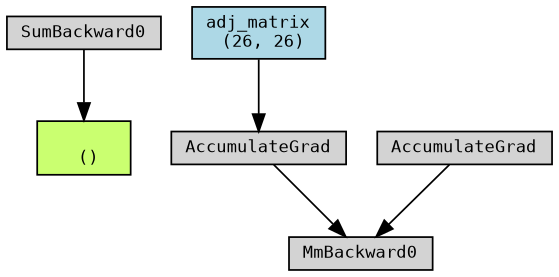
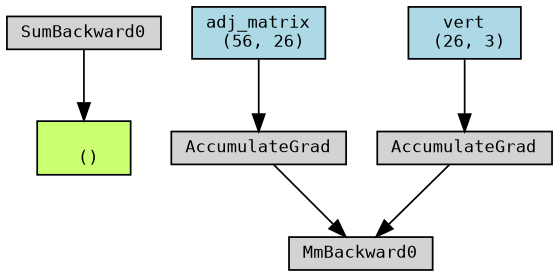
(259, 33) -> (259, 33)
none -> (465, 33)
